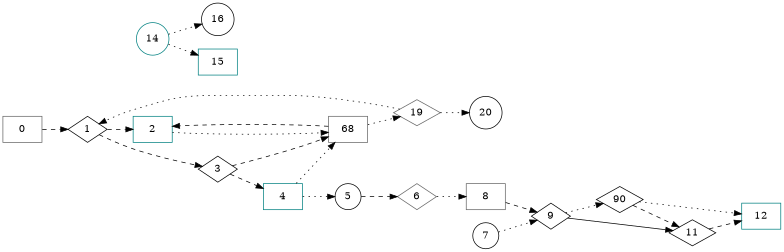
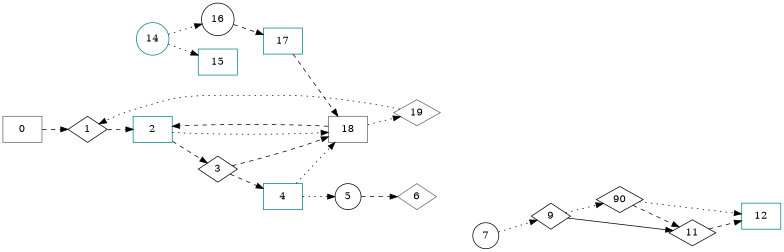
none -> (283, 41)
(486, 113) -> none
(348, 129) -> (348, 129)
(146, 153) -> (187, 150)
(486, 197) -> none
